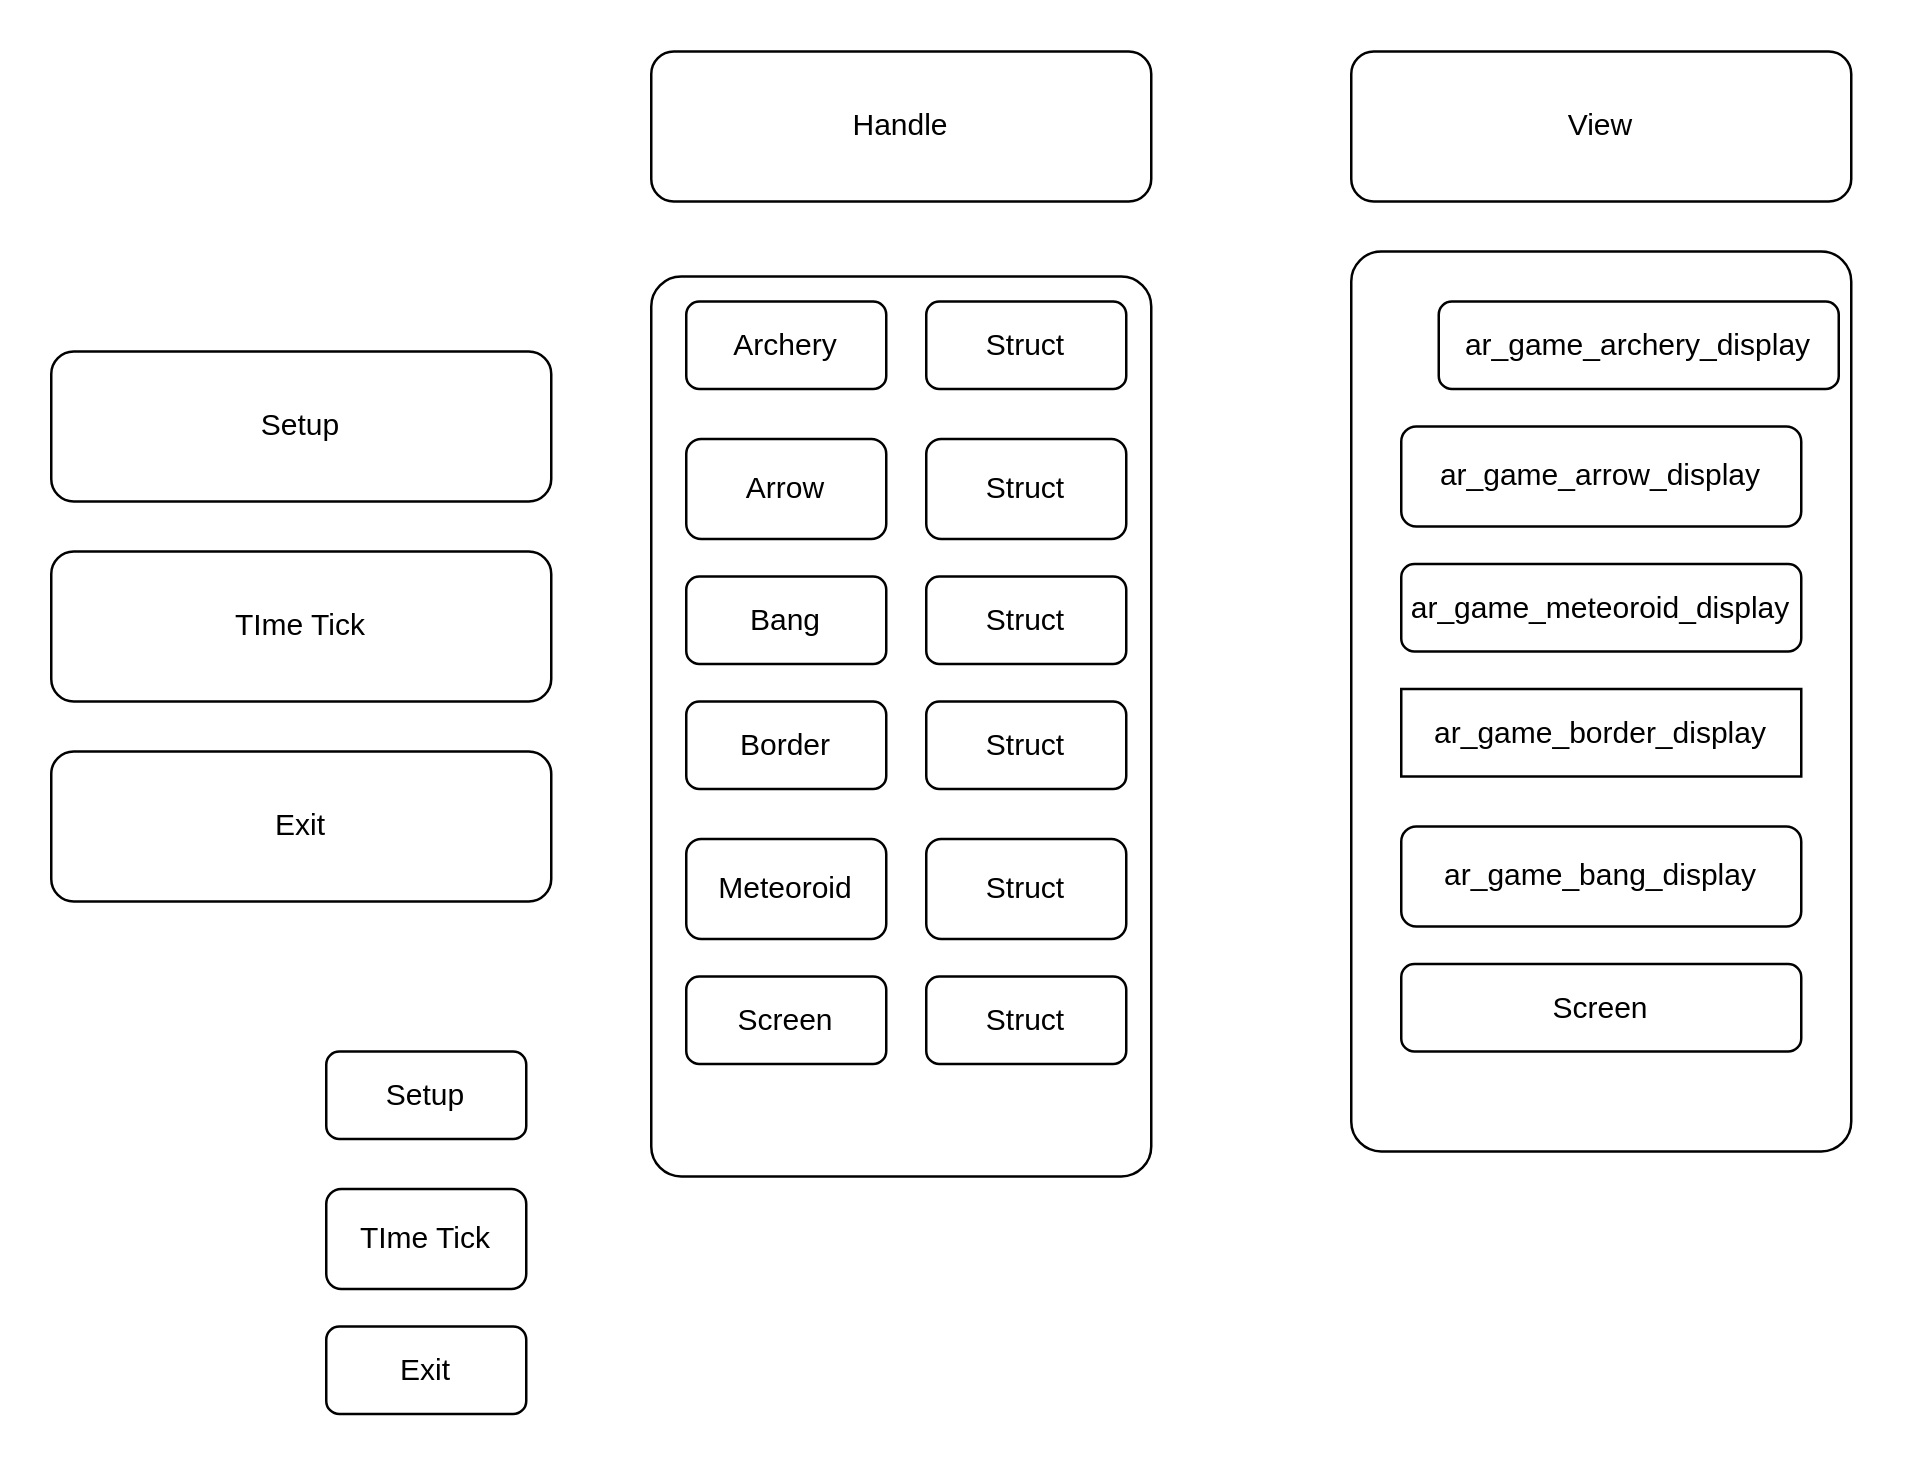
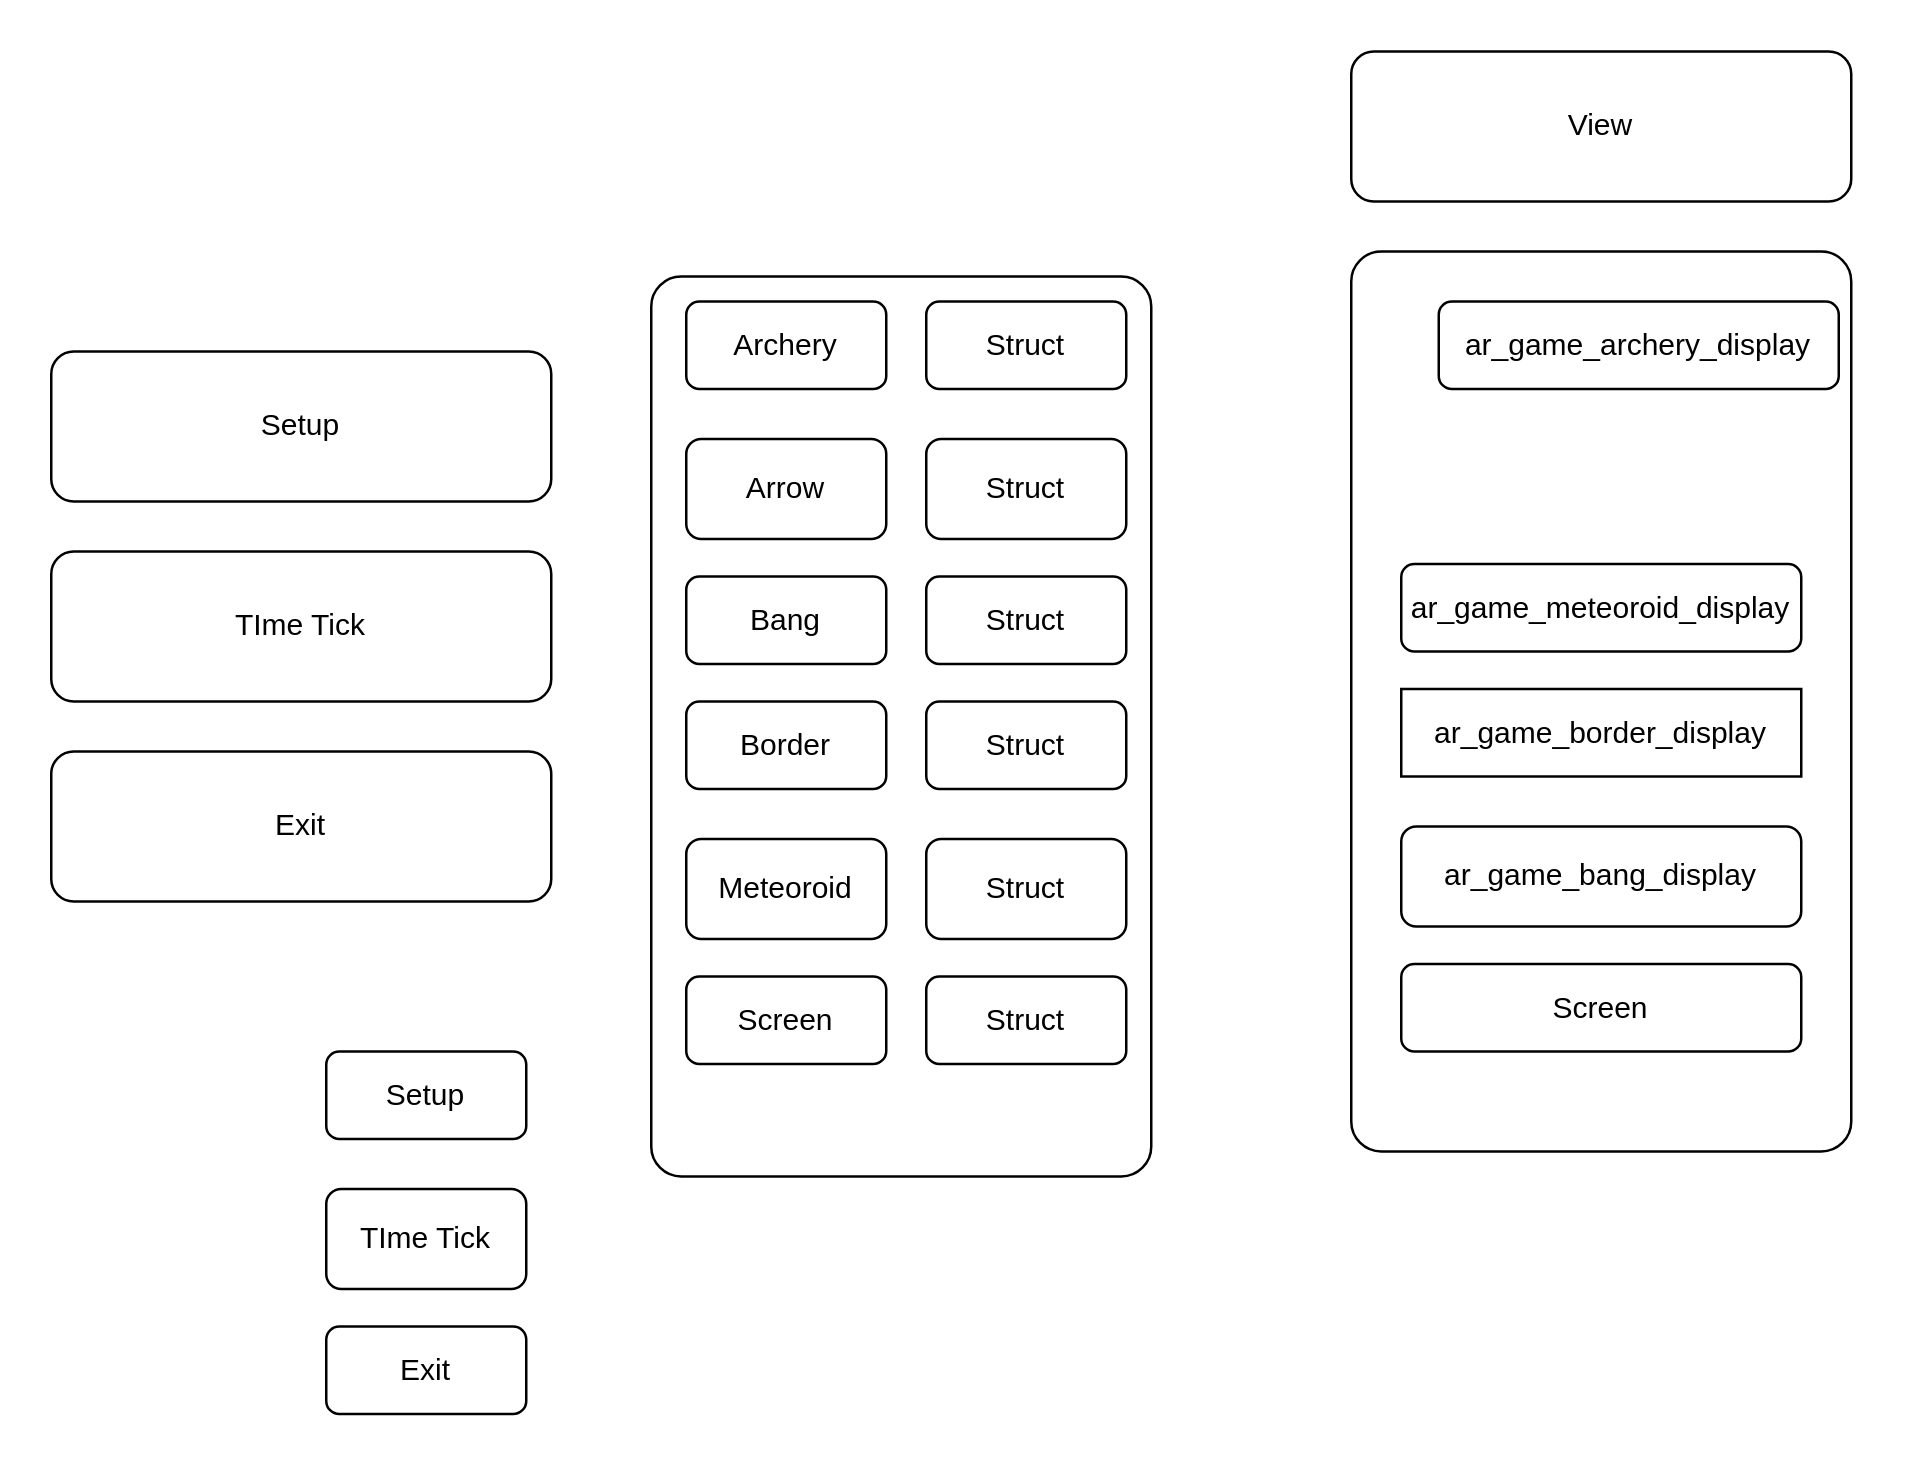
(901, 126) -> none
(1601, 476) -> none
